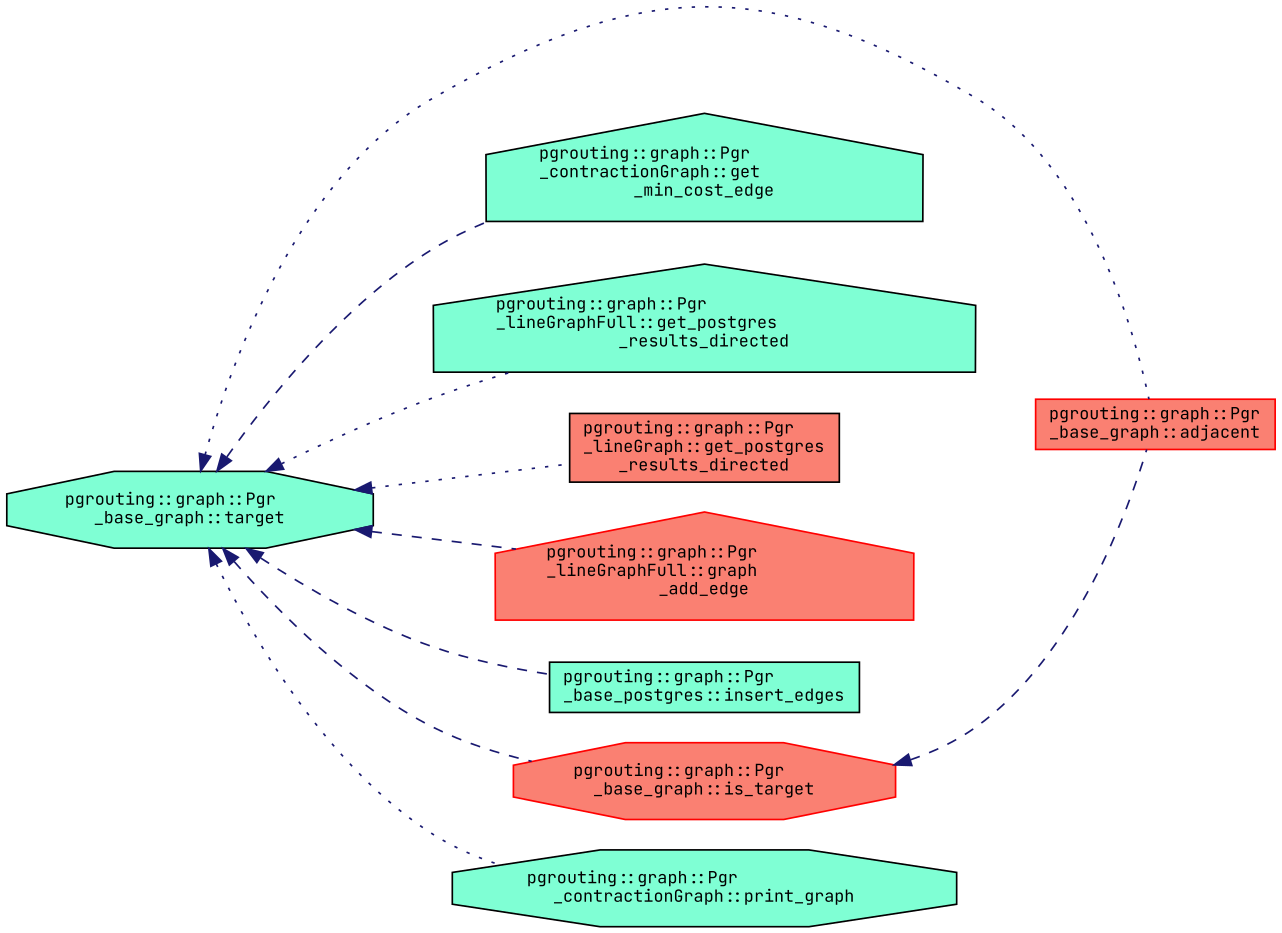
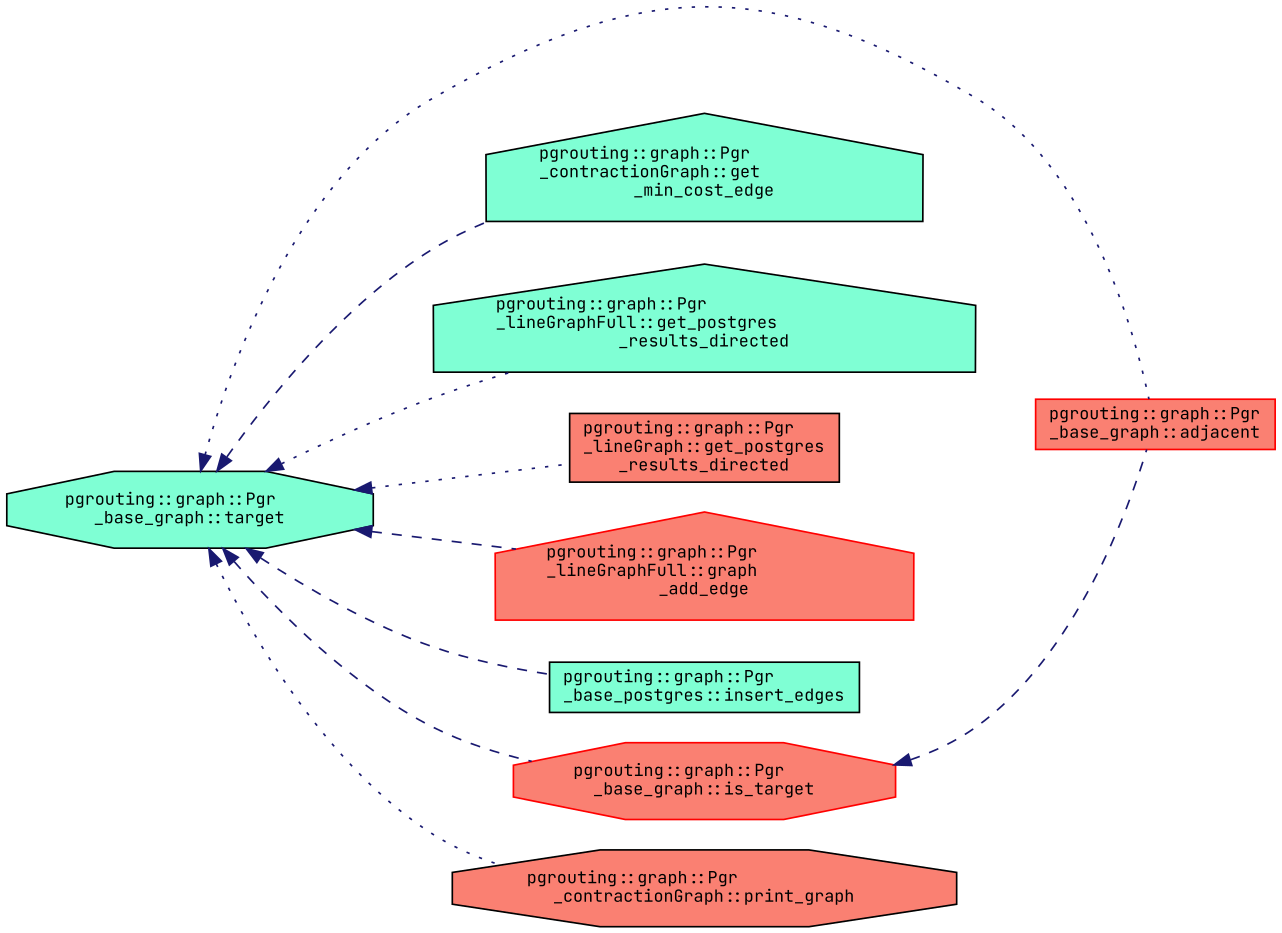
(704, 888) -> (704, 888)
